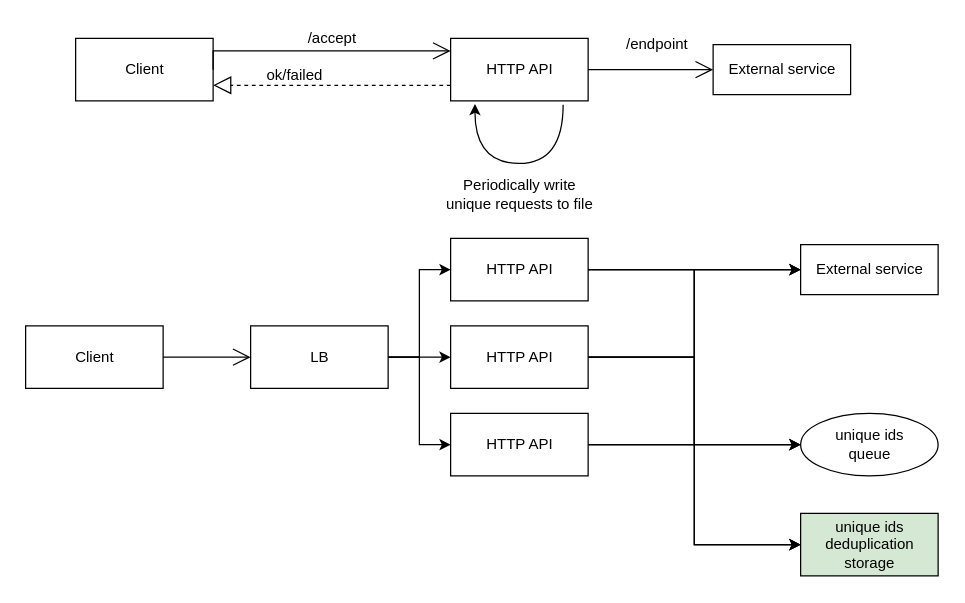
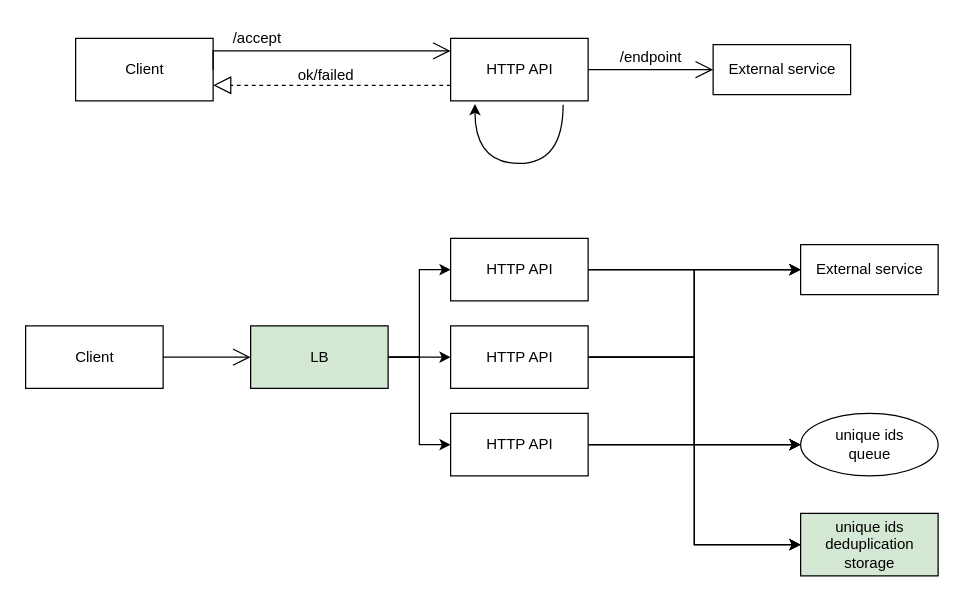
(332, 38) -> (257, 38)
(657, 44) -> (651, 57)
(294, 76) -> (326, 76)
(519, 194) -> none
(319, 357) -> (319, 357)
